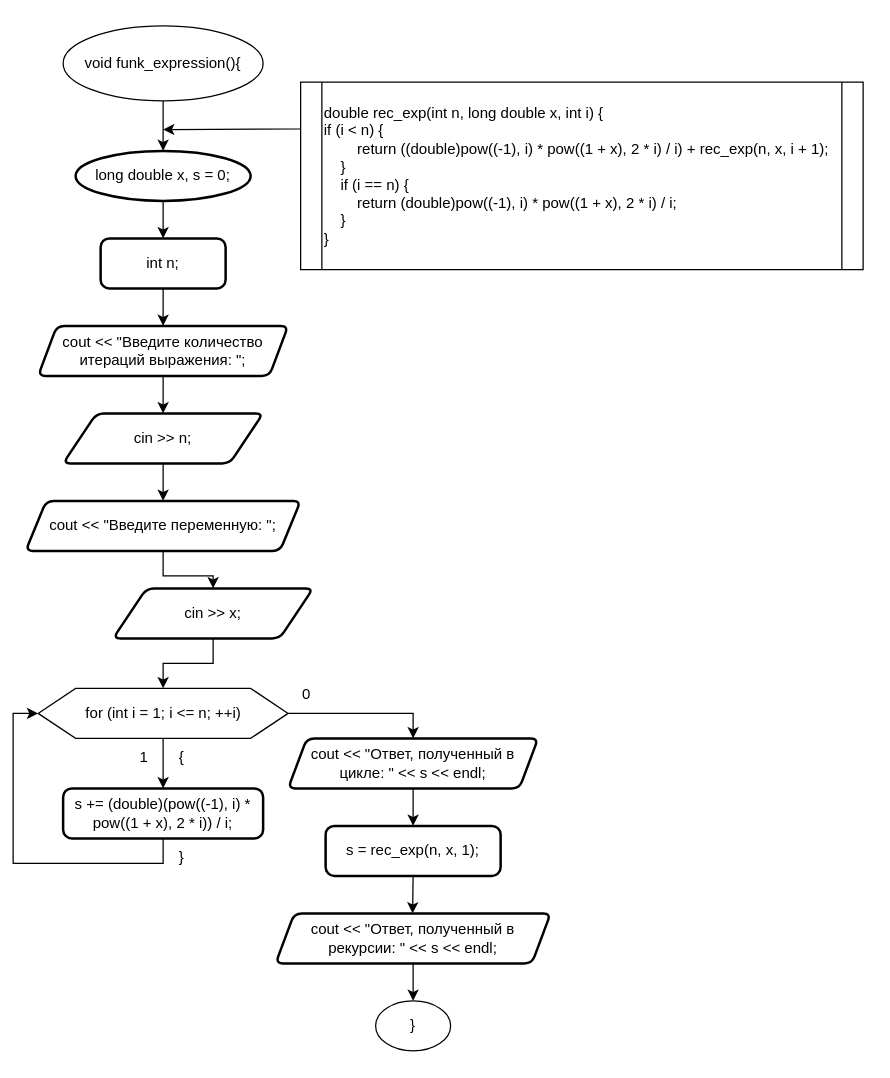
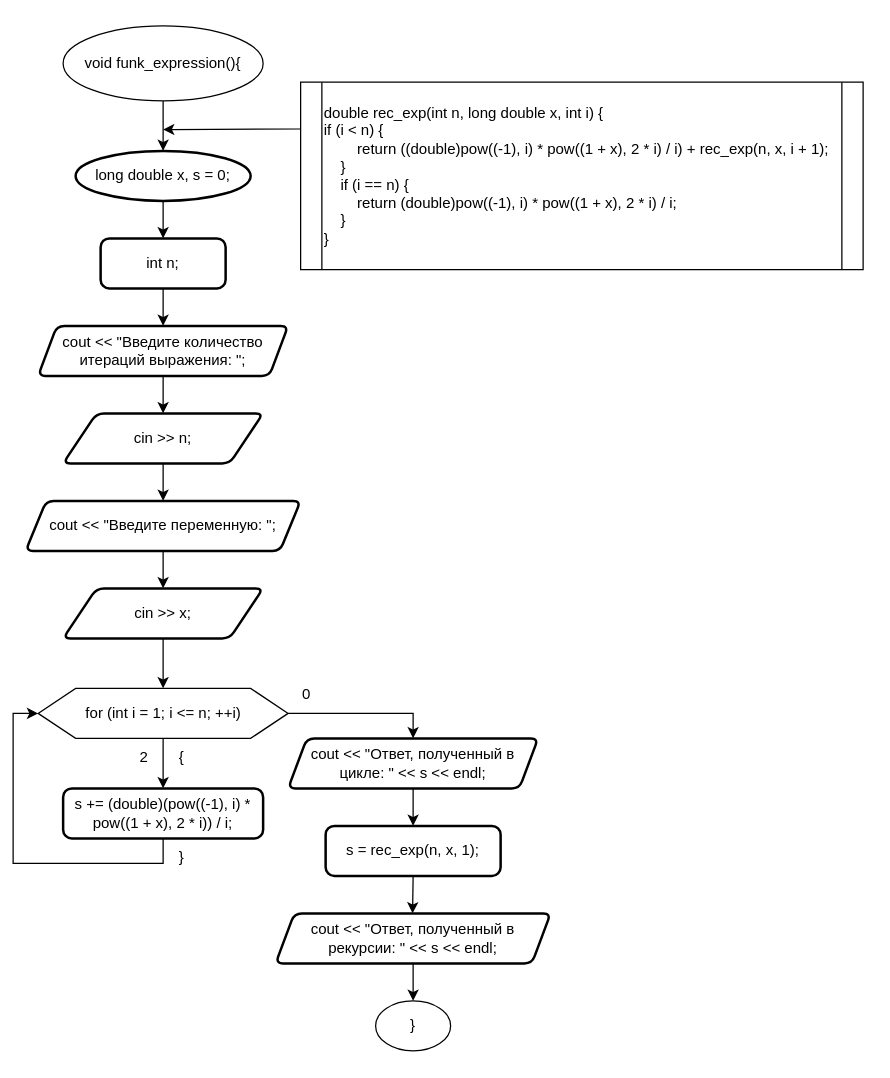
(213, 613) -> (163, 613)
(144, 757) -> (144, 757)
